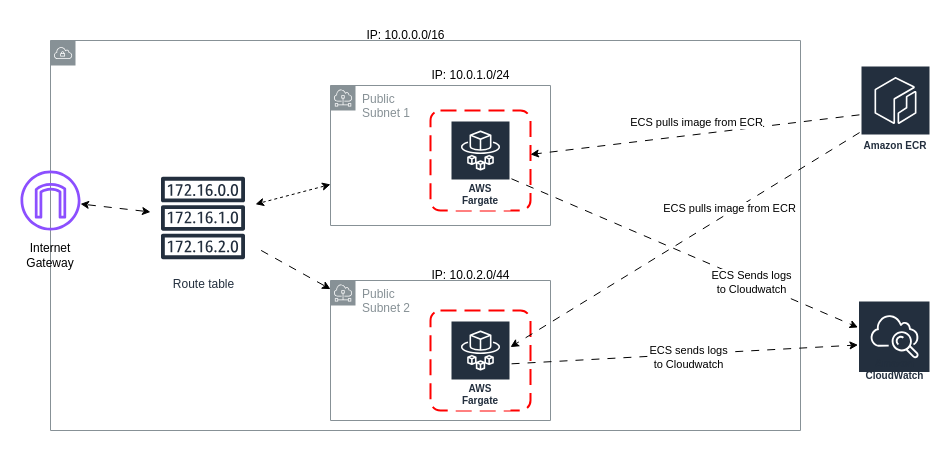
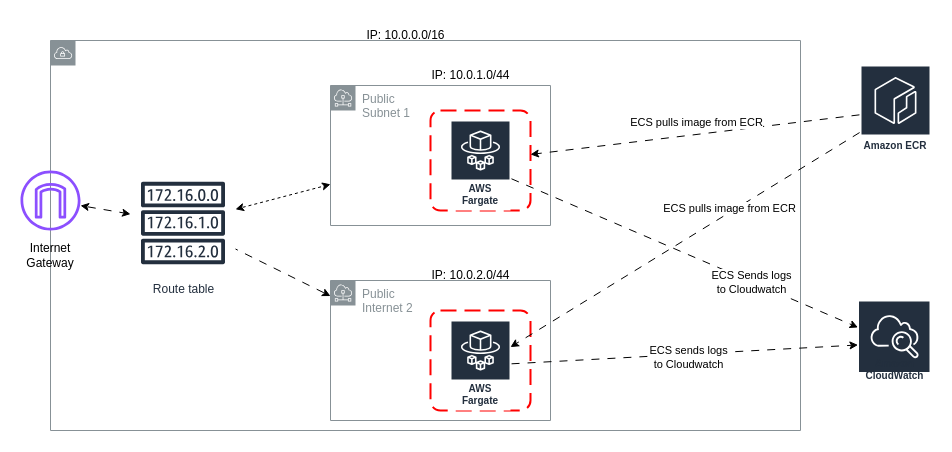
(471, 76) -> (471, 76)
(203, 218) -> (183, 223)
(388, 302) -> (395, 302)
